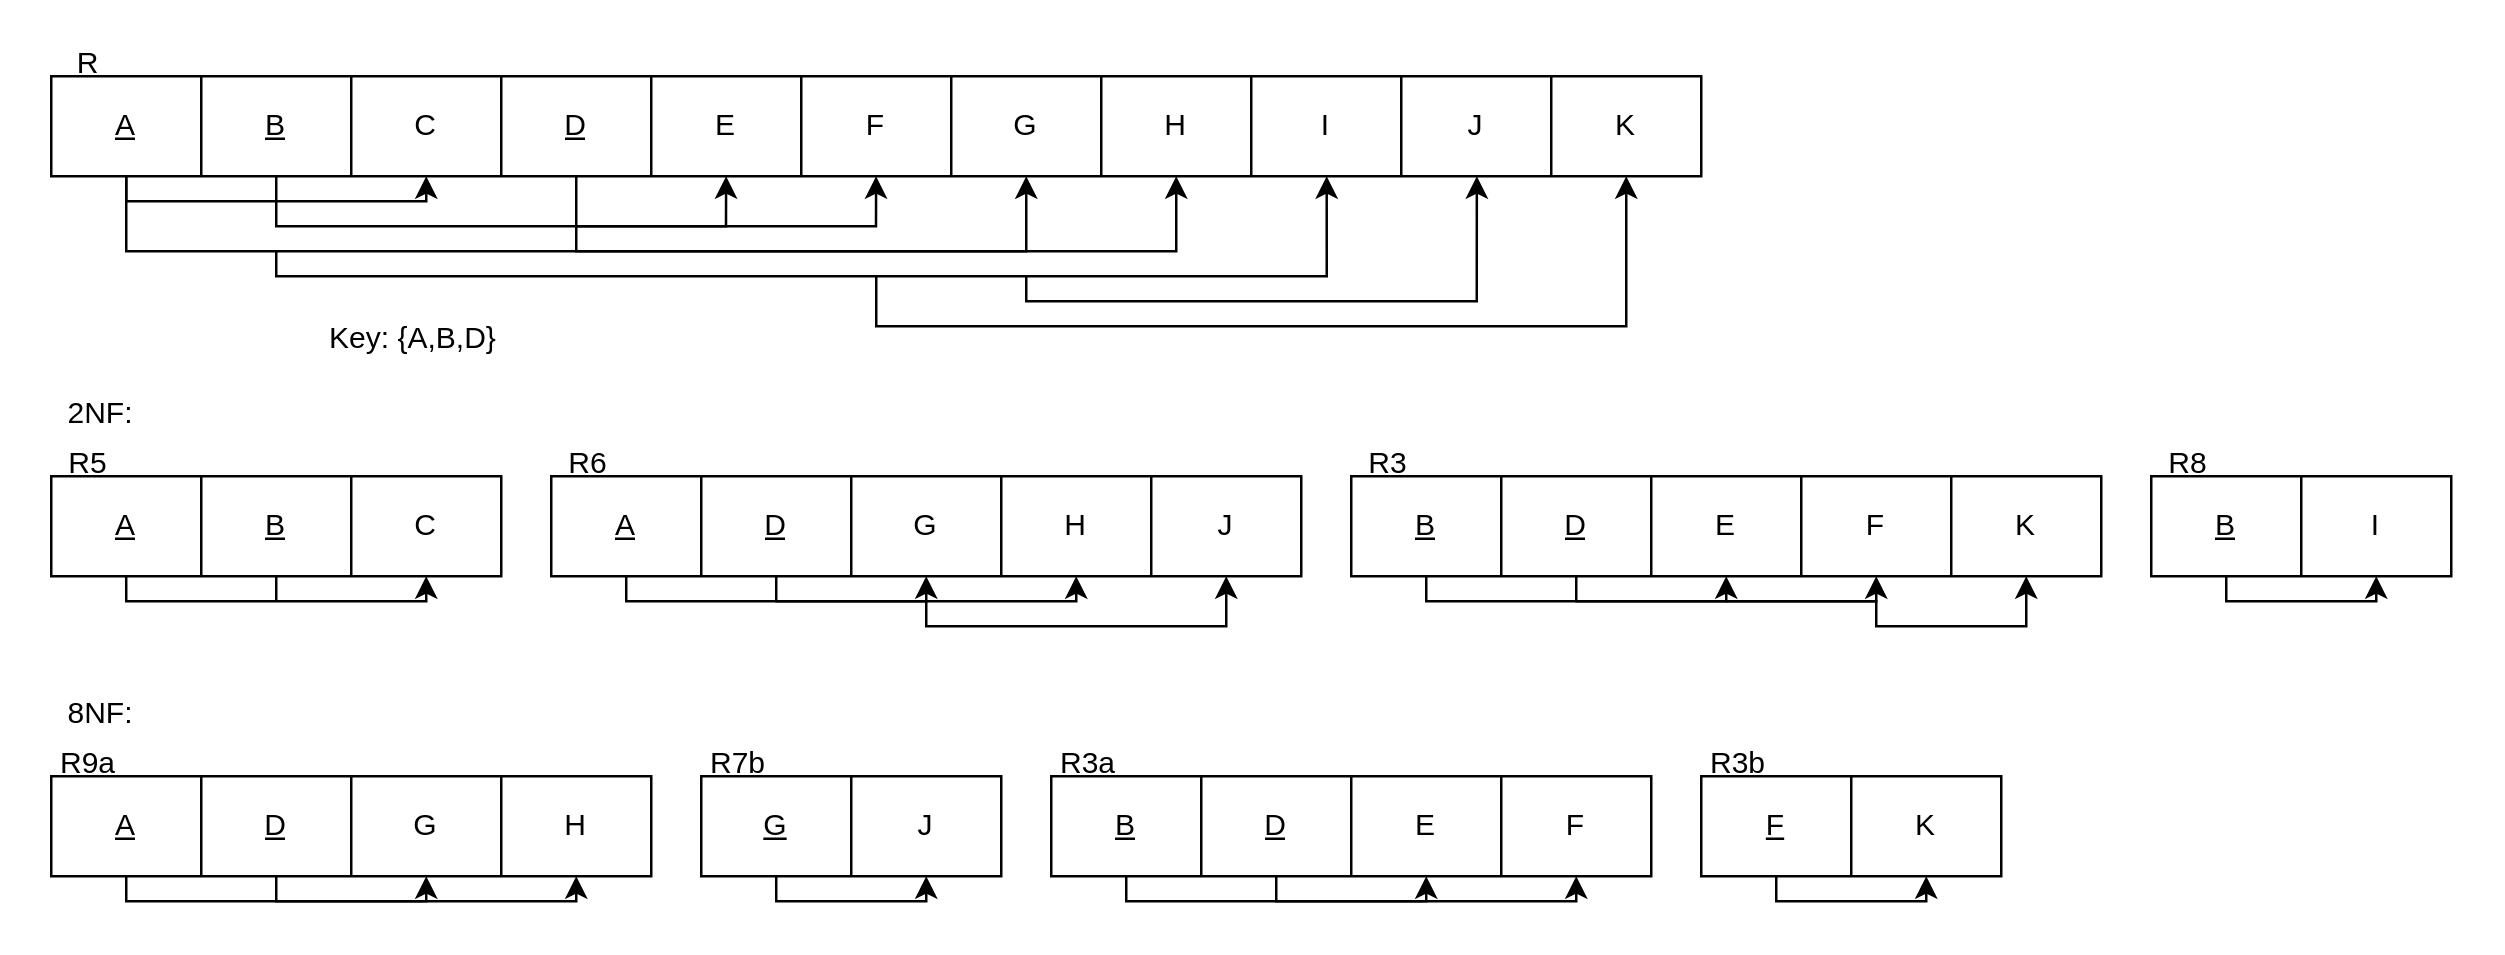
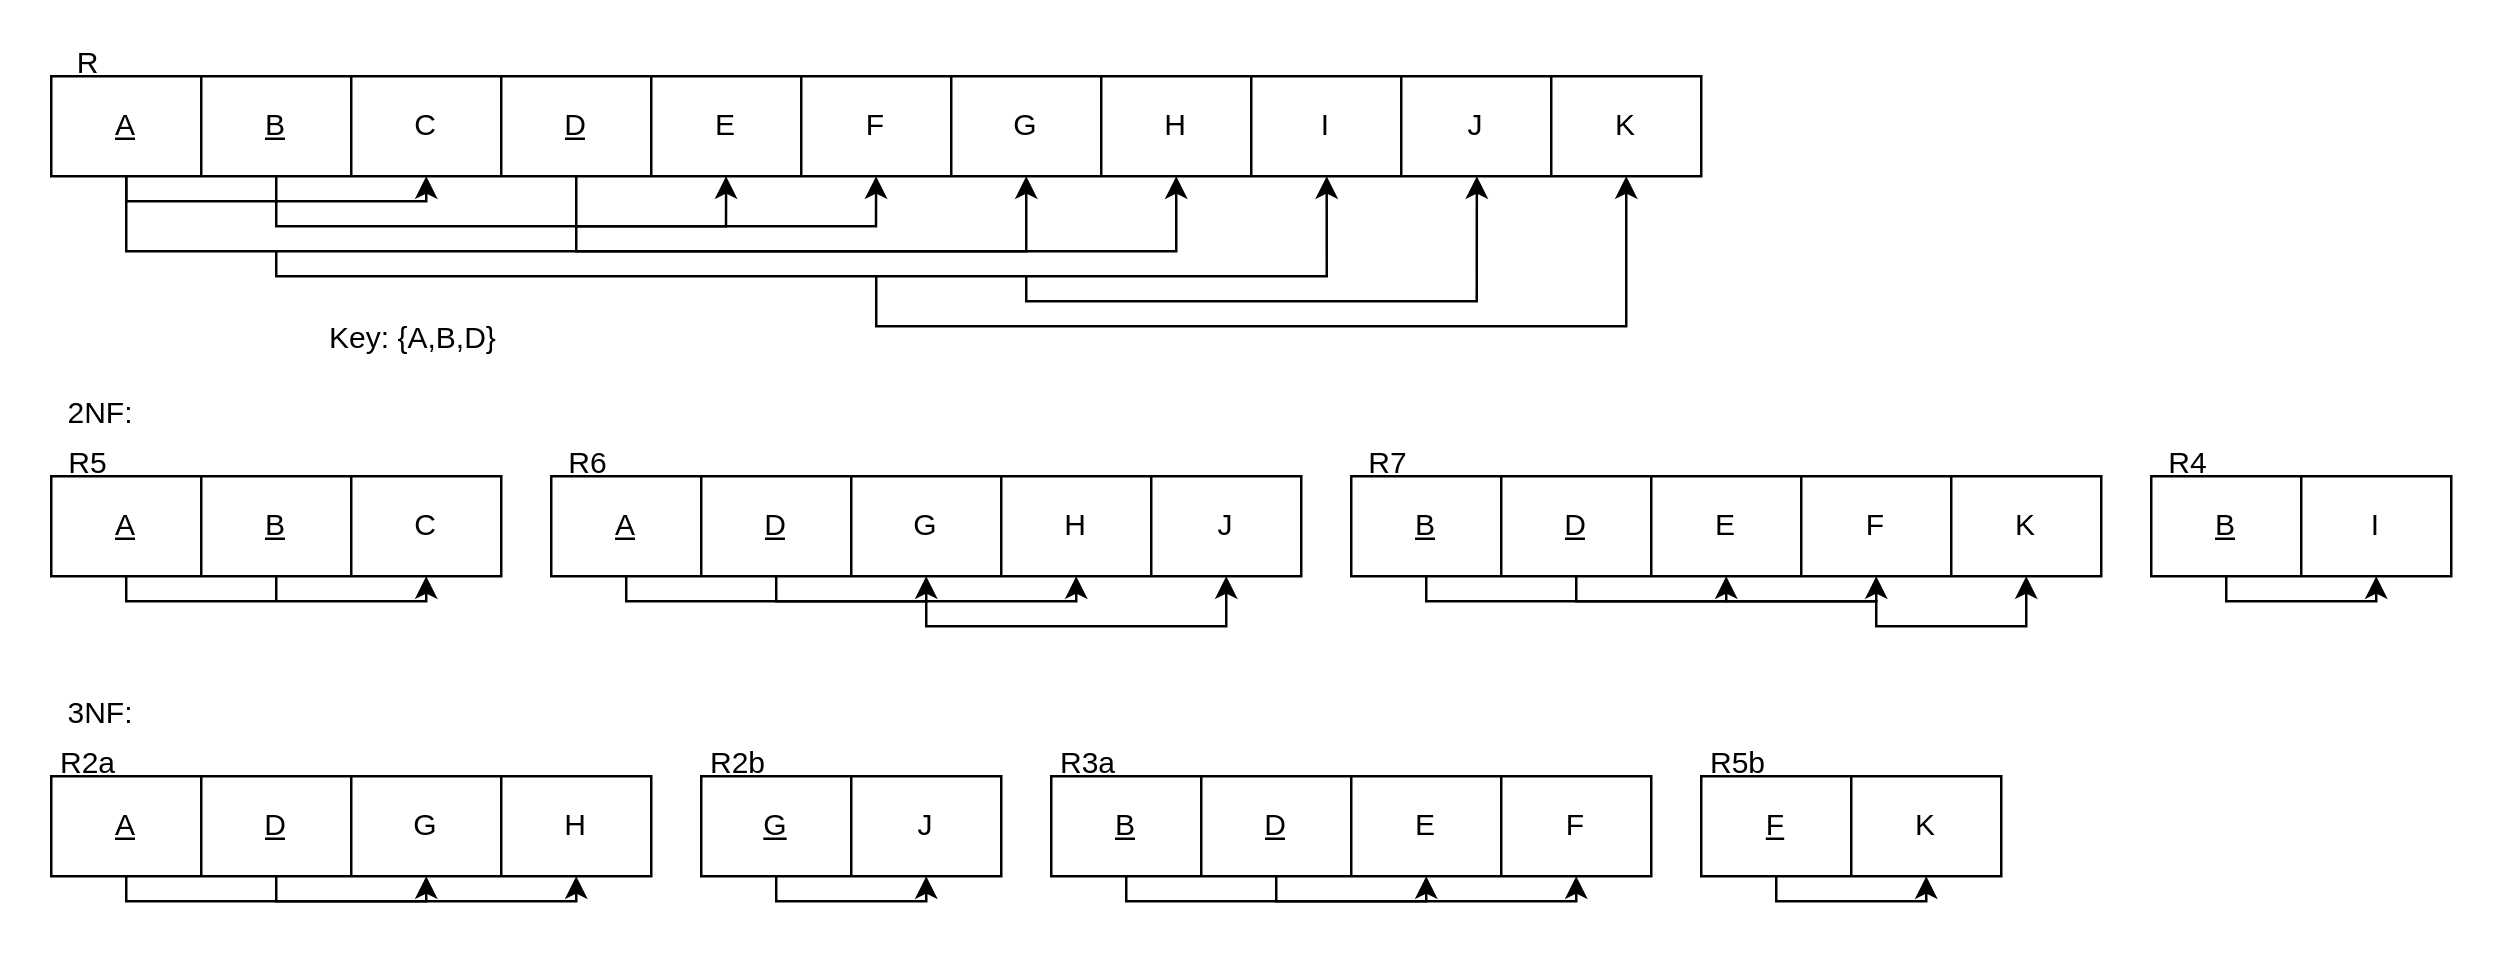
(1389, 464) -> (1389, 464)
(2189, 464) -> (2189, 464)
(101, 714) -> (101, 714)
(89, 764) -> (89, 764)
(739, 764) -> (739, 764)
(1739, 764) -> (1739, 764)
